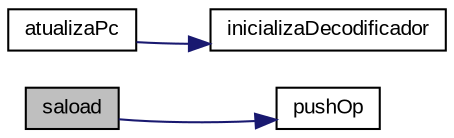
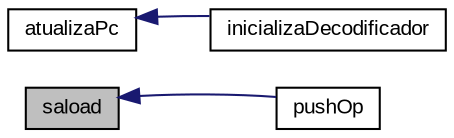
(163, 43) -> (184, 16)
(187, 122) -> (208, 94)
